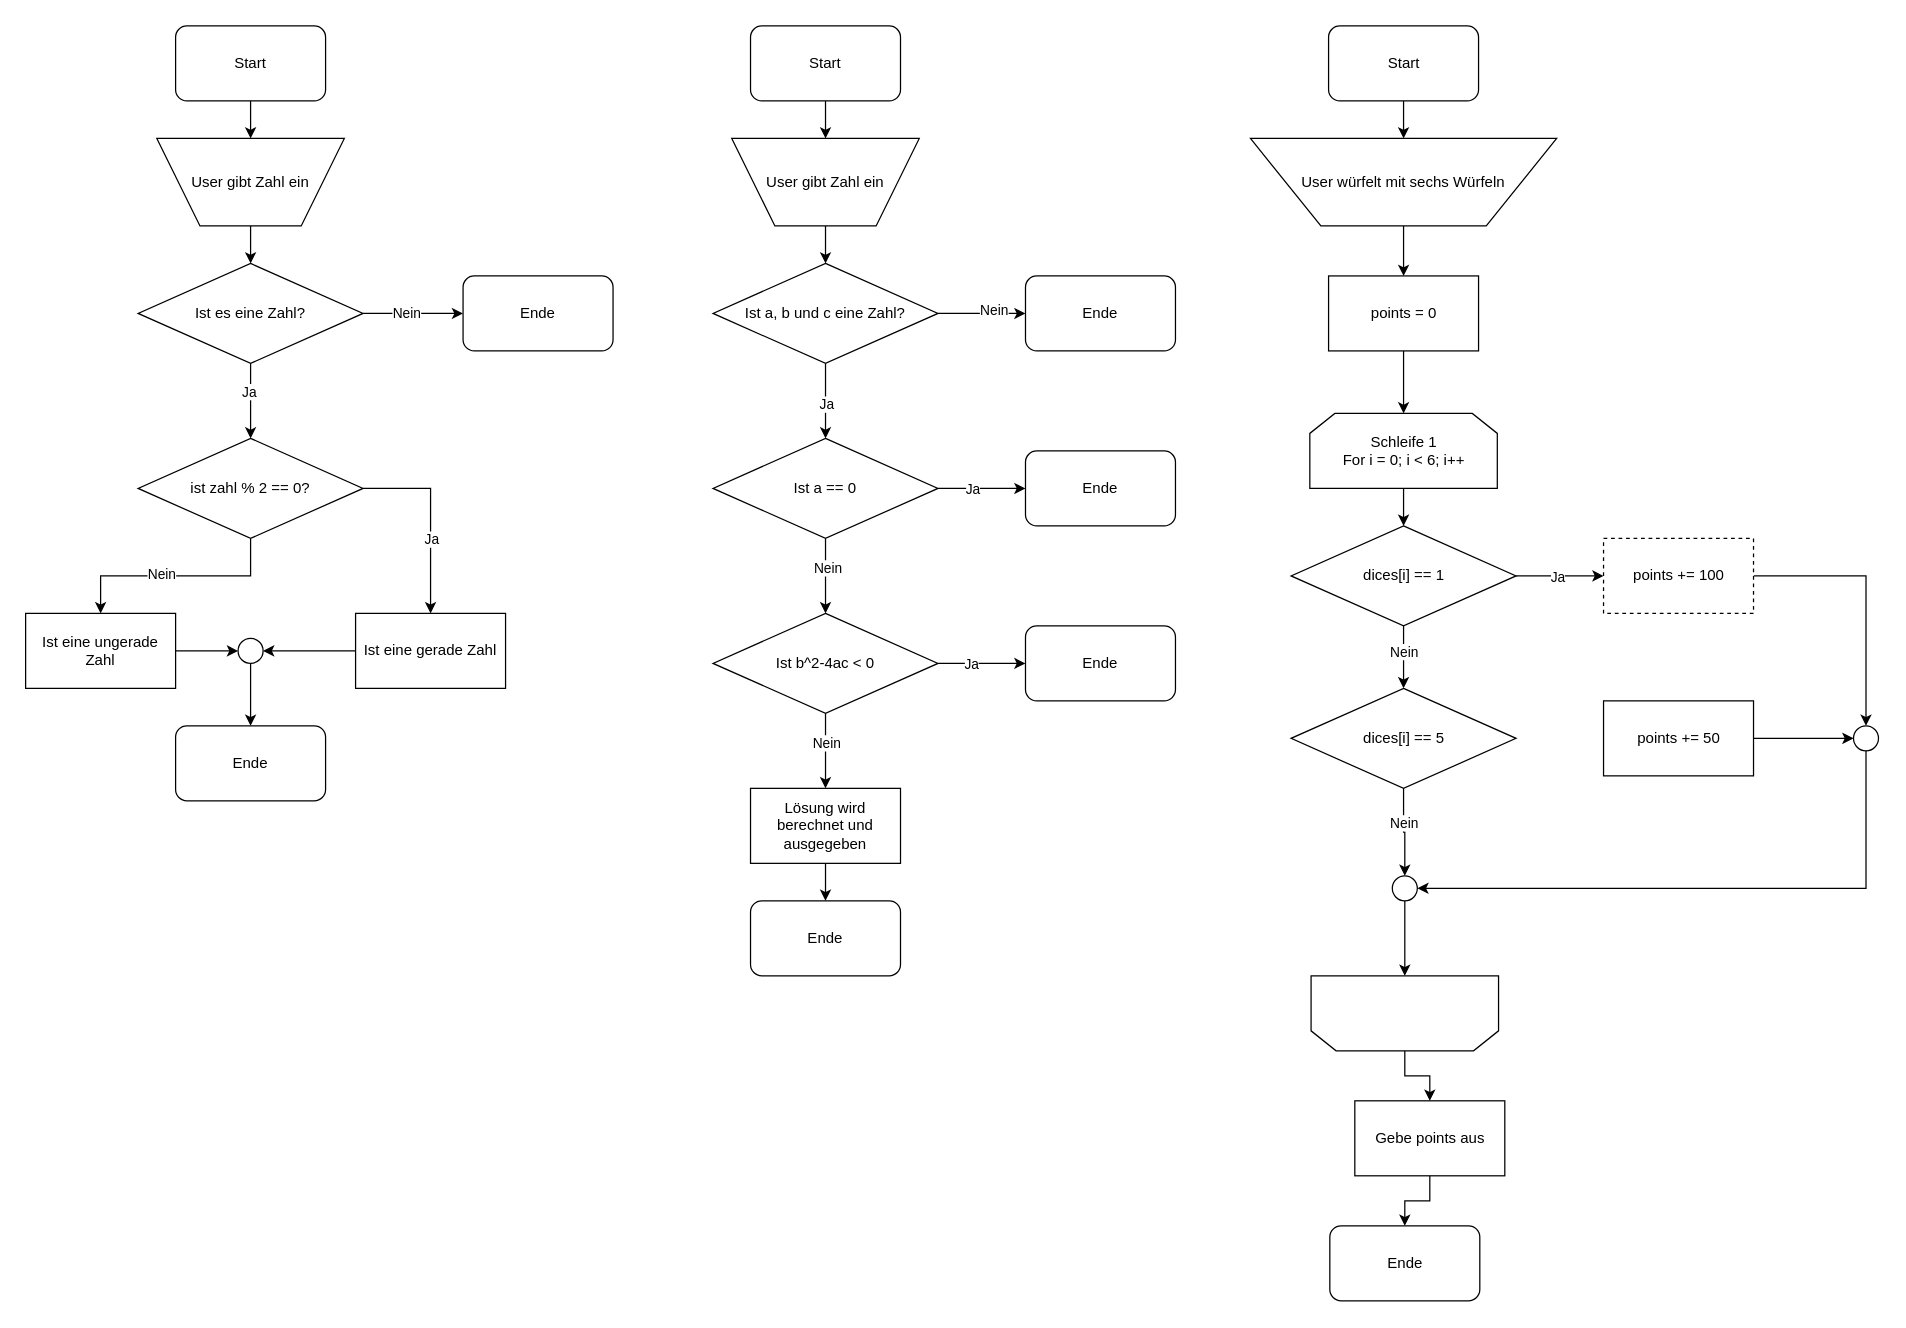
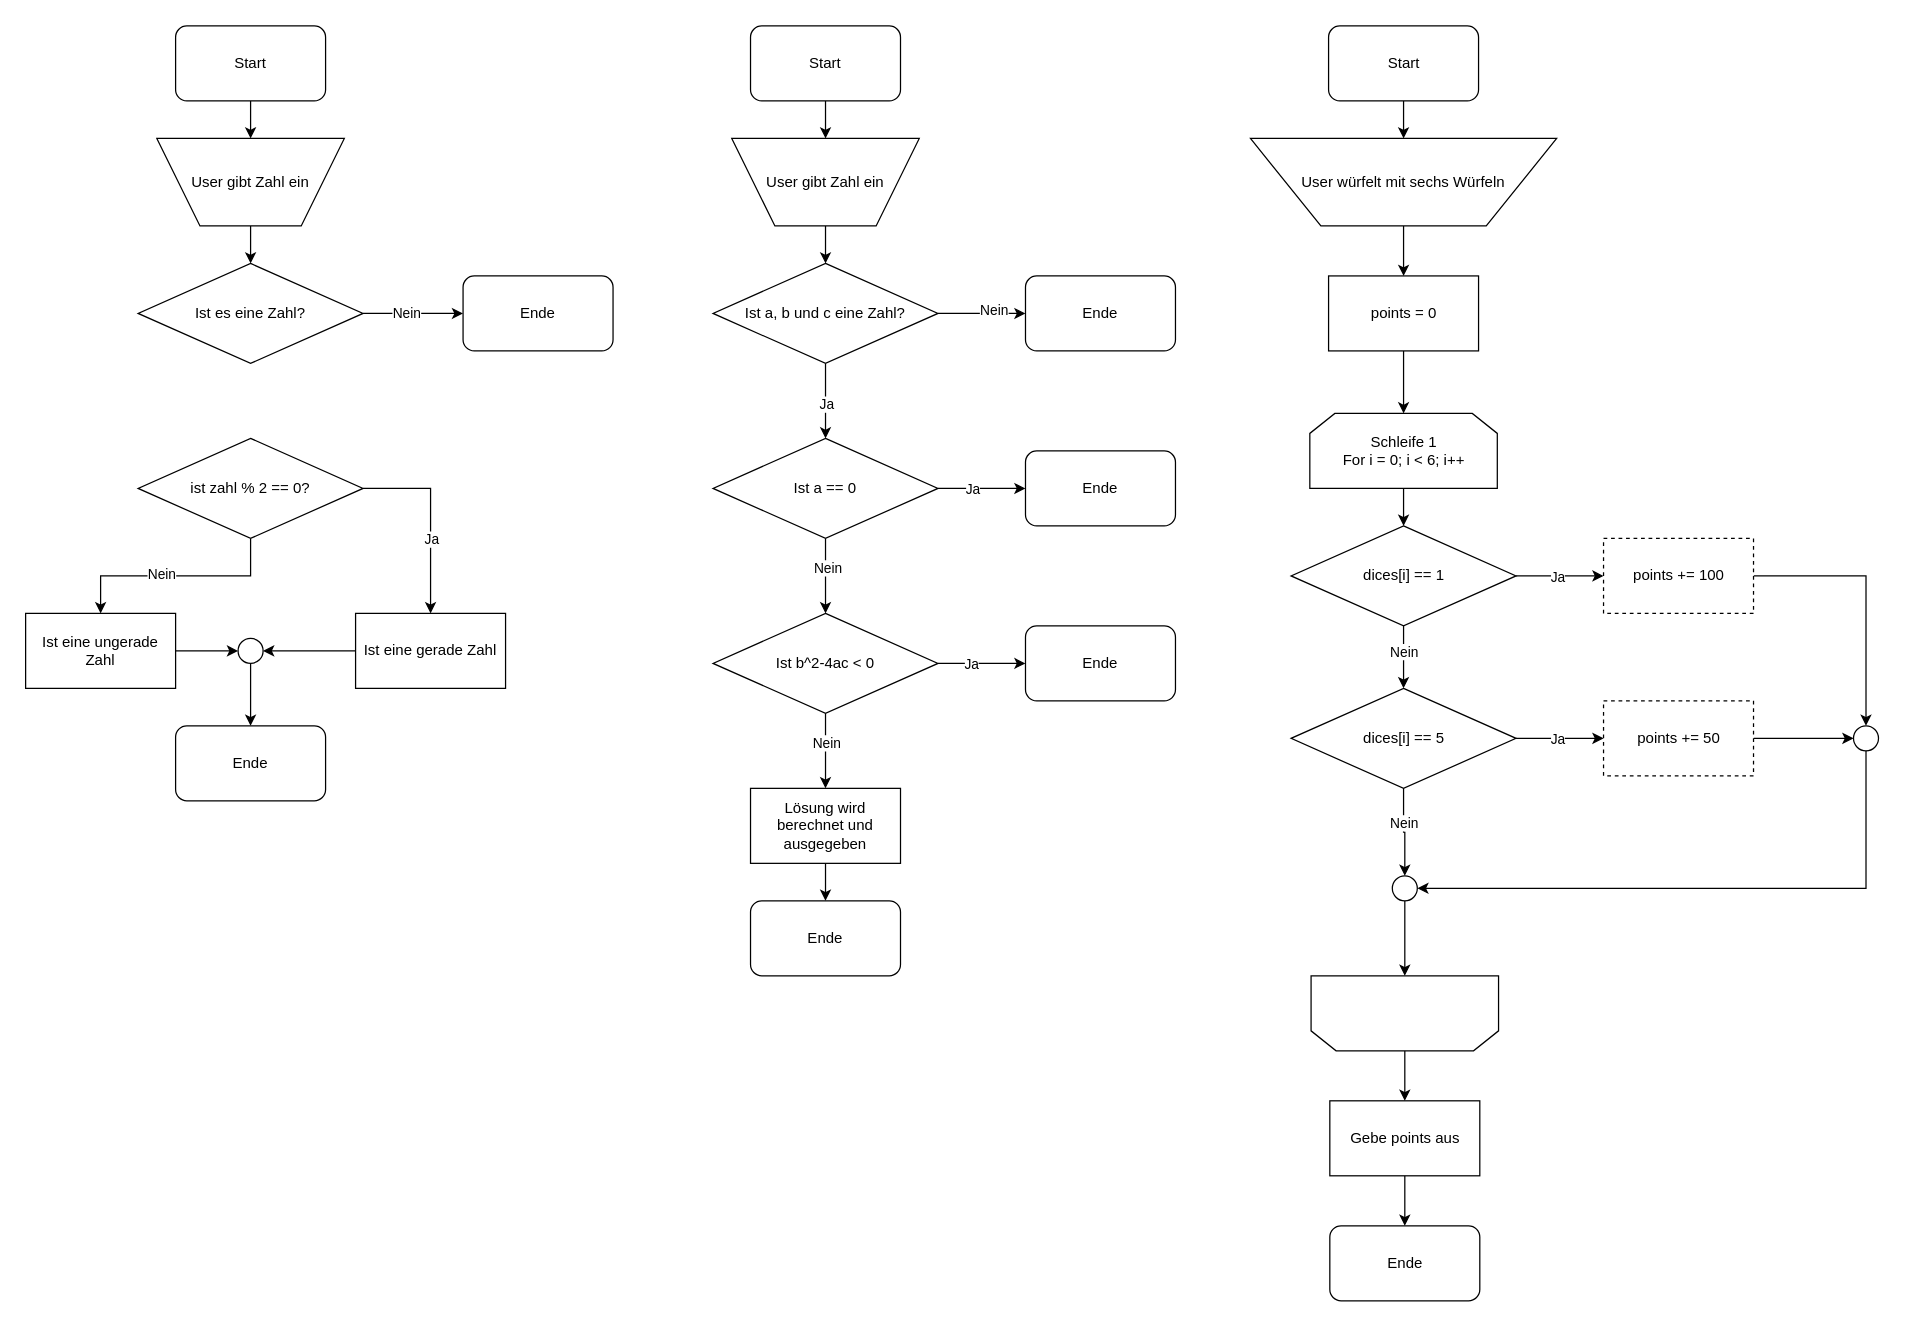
(251, 396) -> none
none -> (1556, 738)
(1679, 738) -> (1679, 738)
(1430, 1138) -> (1405, 1138)
